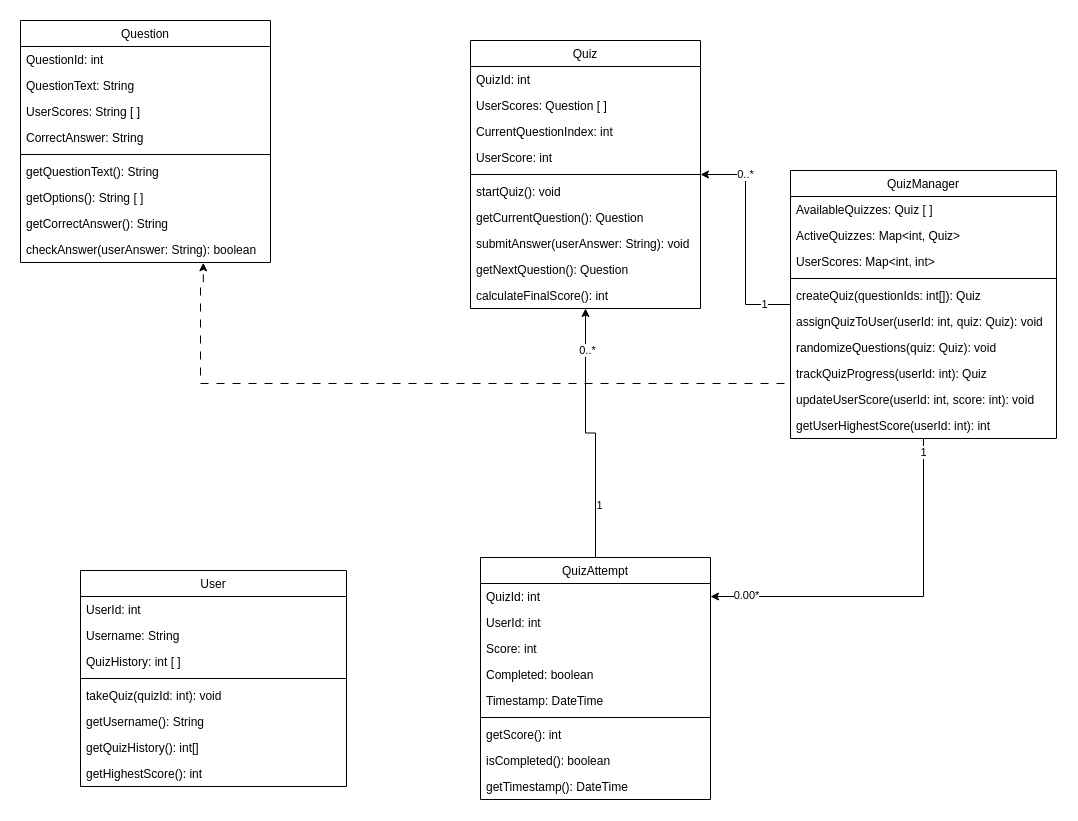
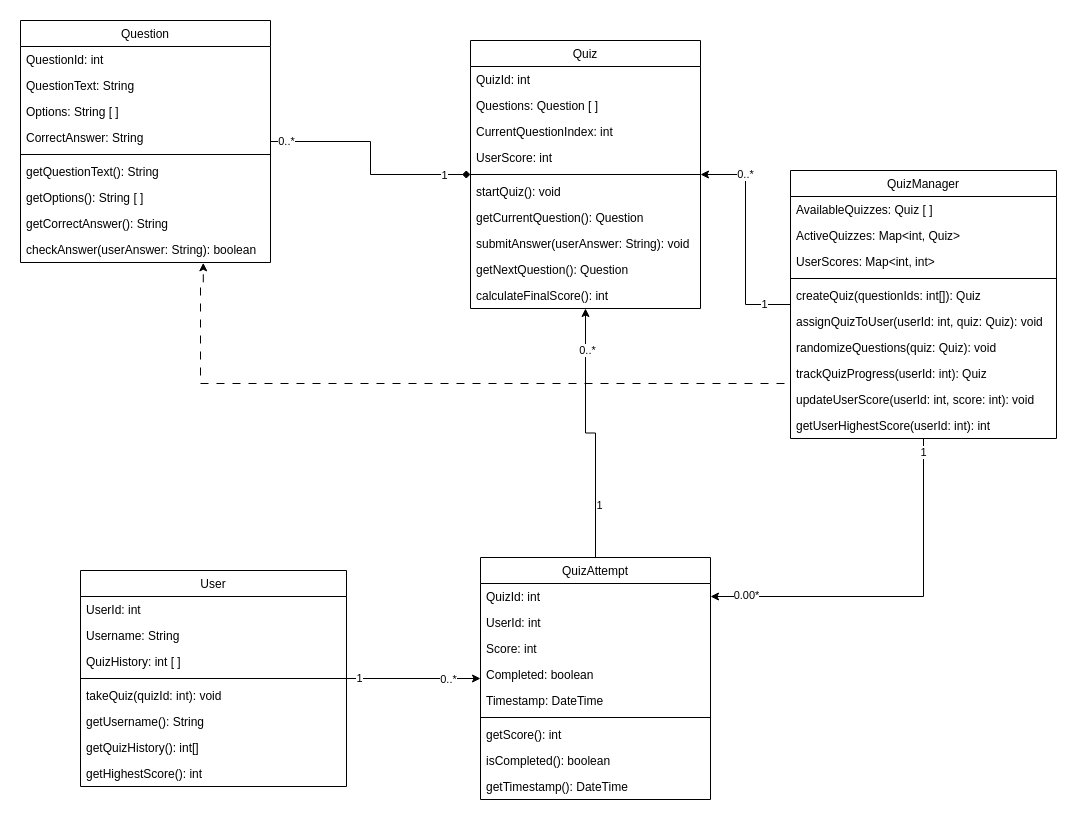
(549, 106) -> (544, 106)
(92, 112) -> (80, 112)
none -> (371, 155)
none -> (411, 679)
